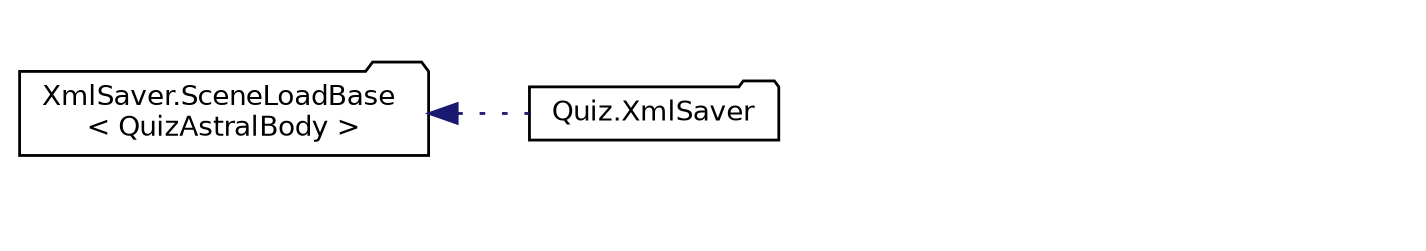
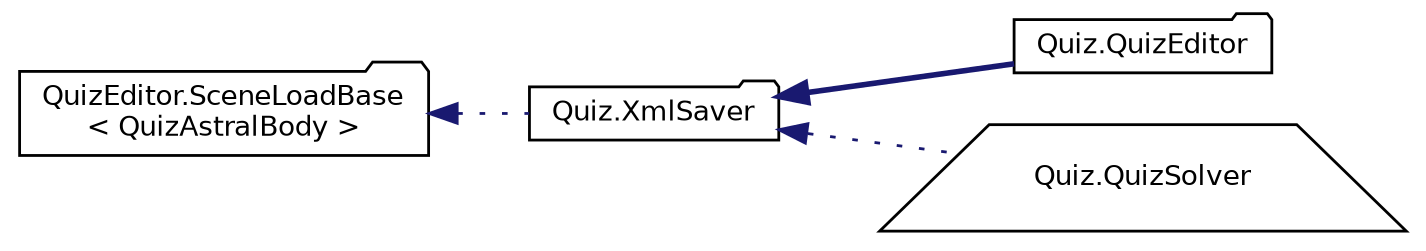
none -> (1143, 46)
(224, 113) -> (224, 113)
none -> (1143, 178)
